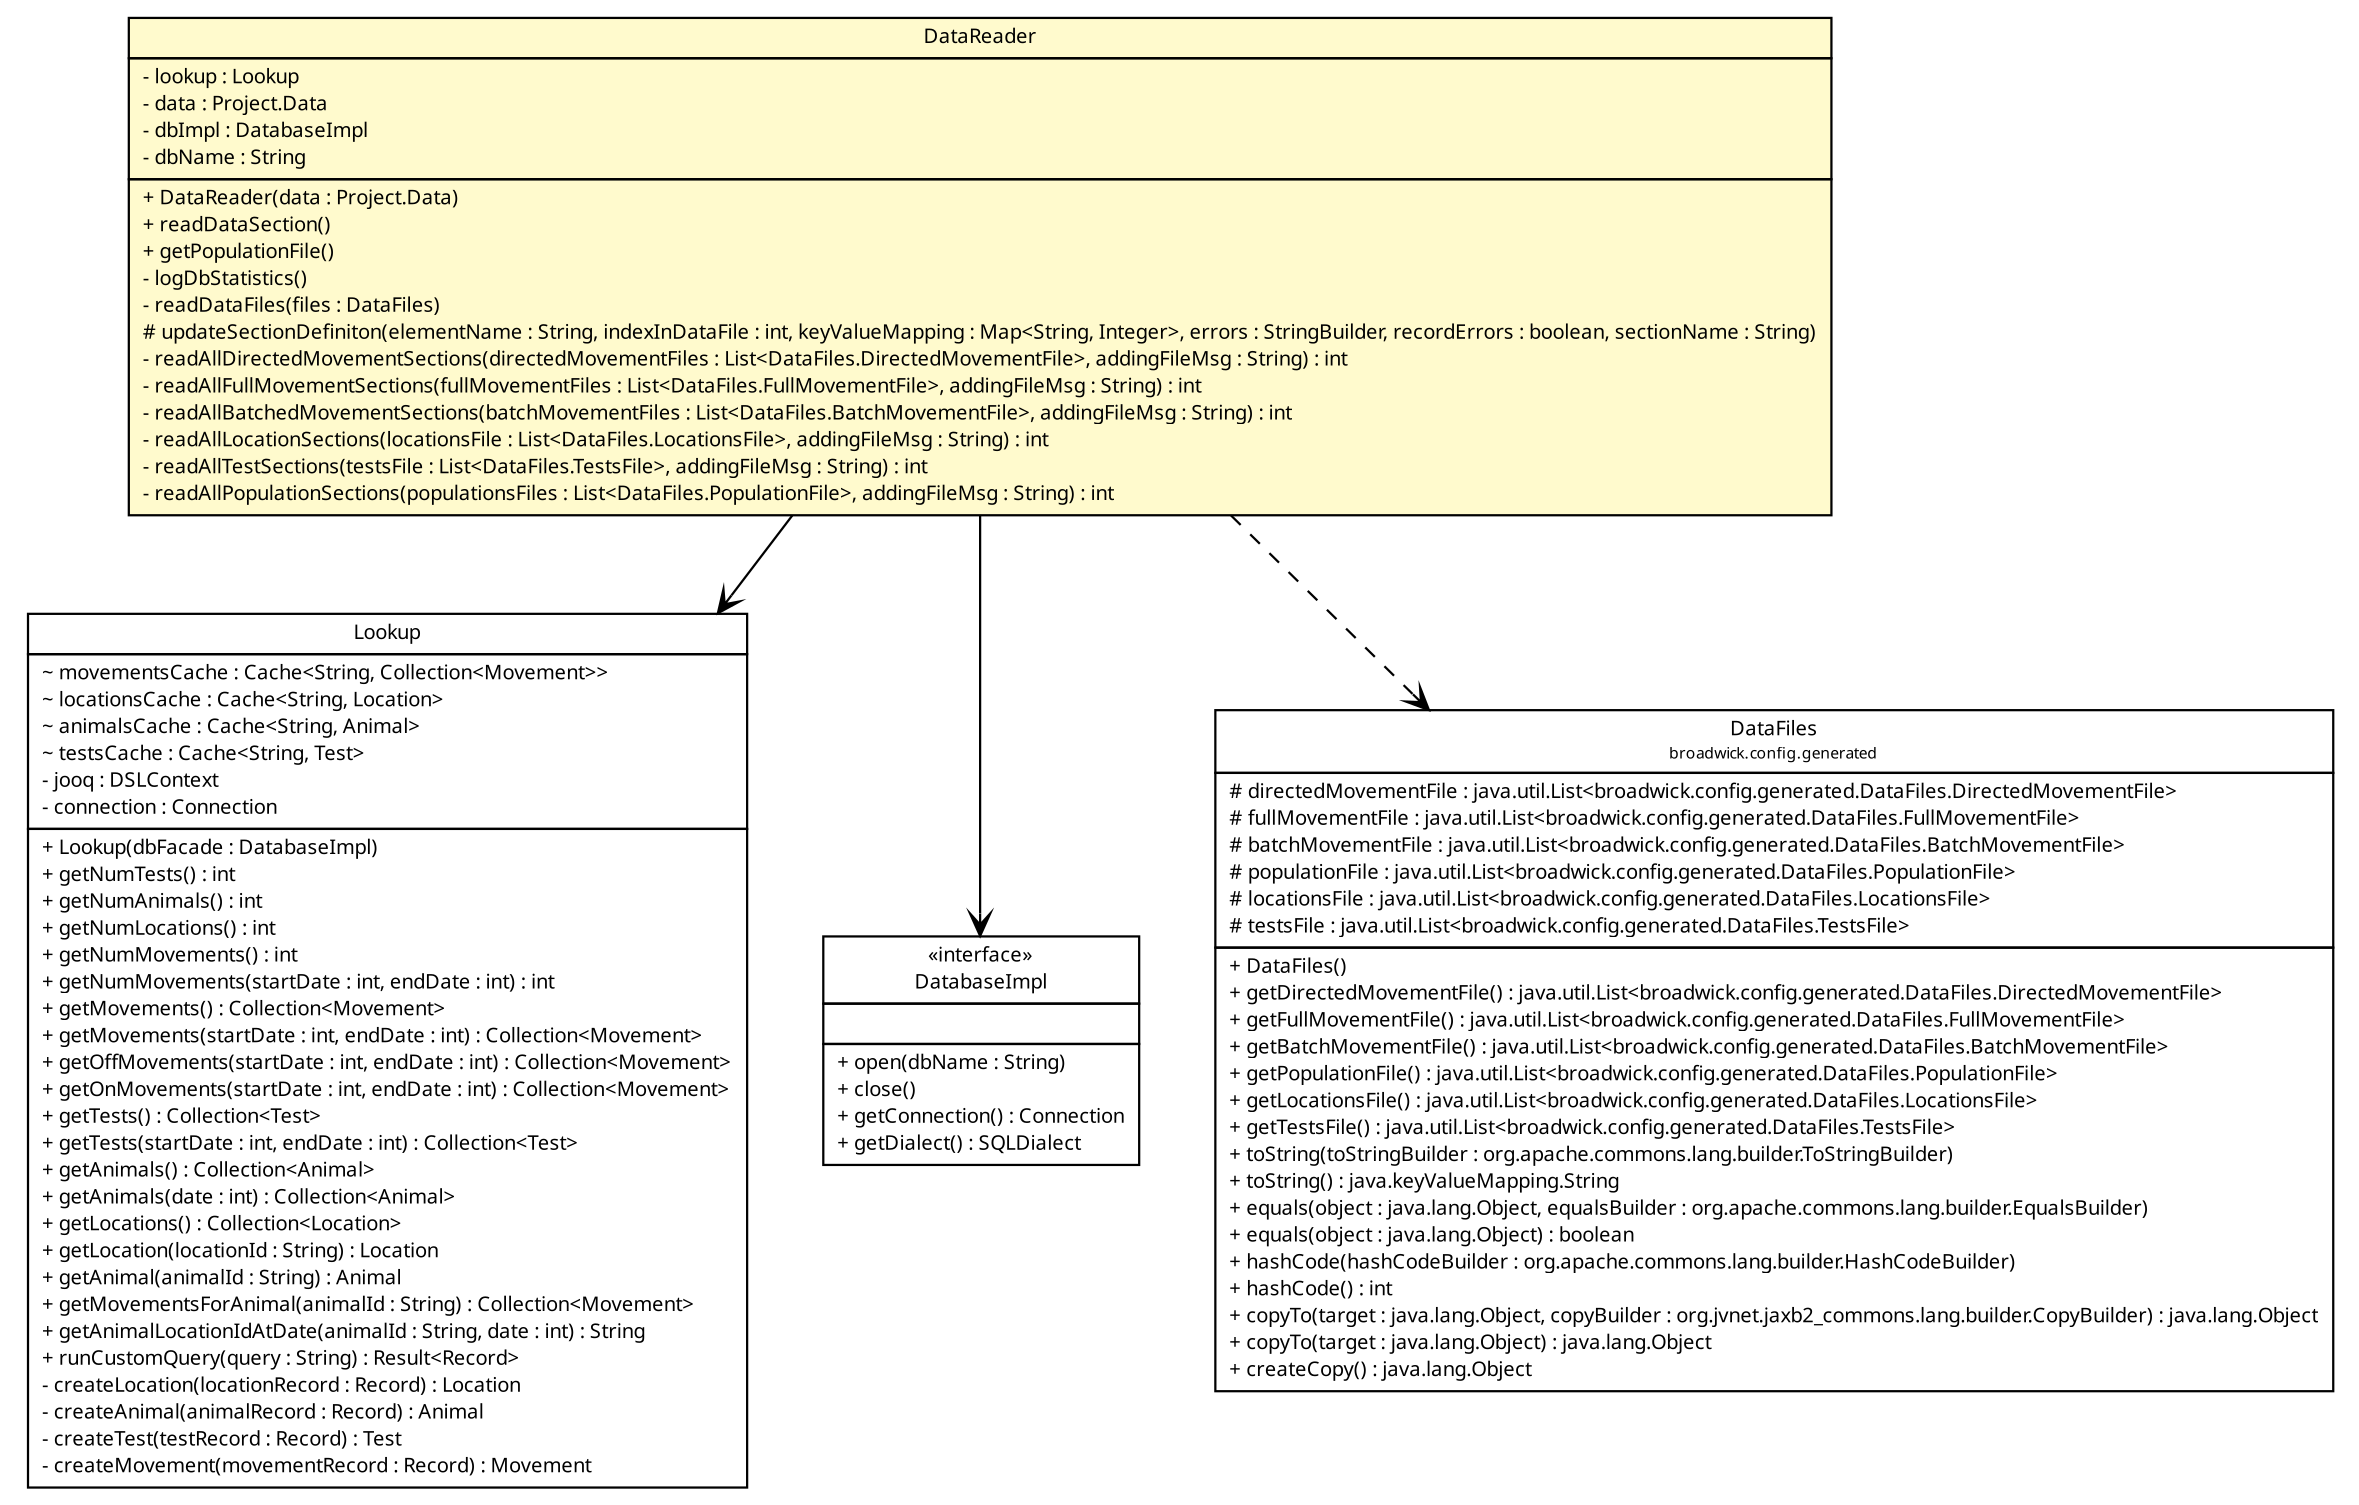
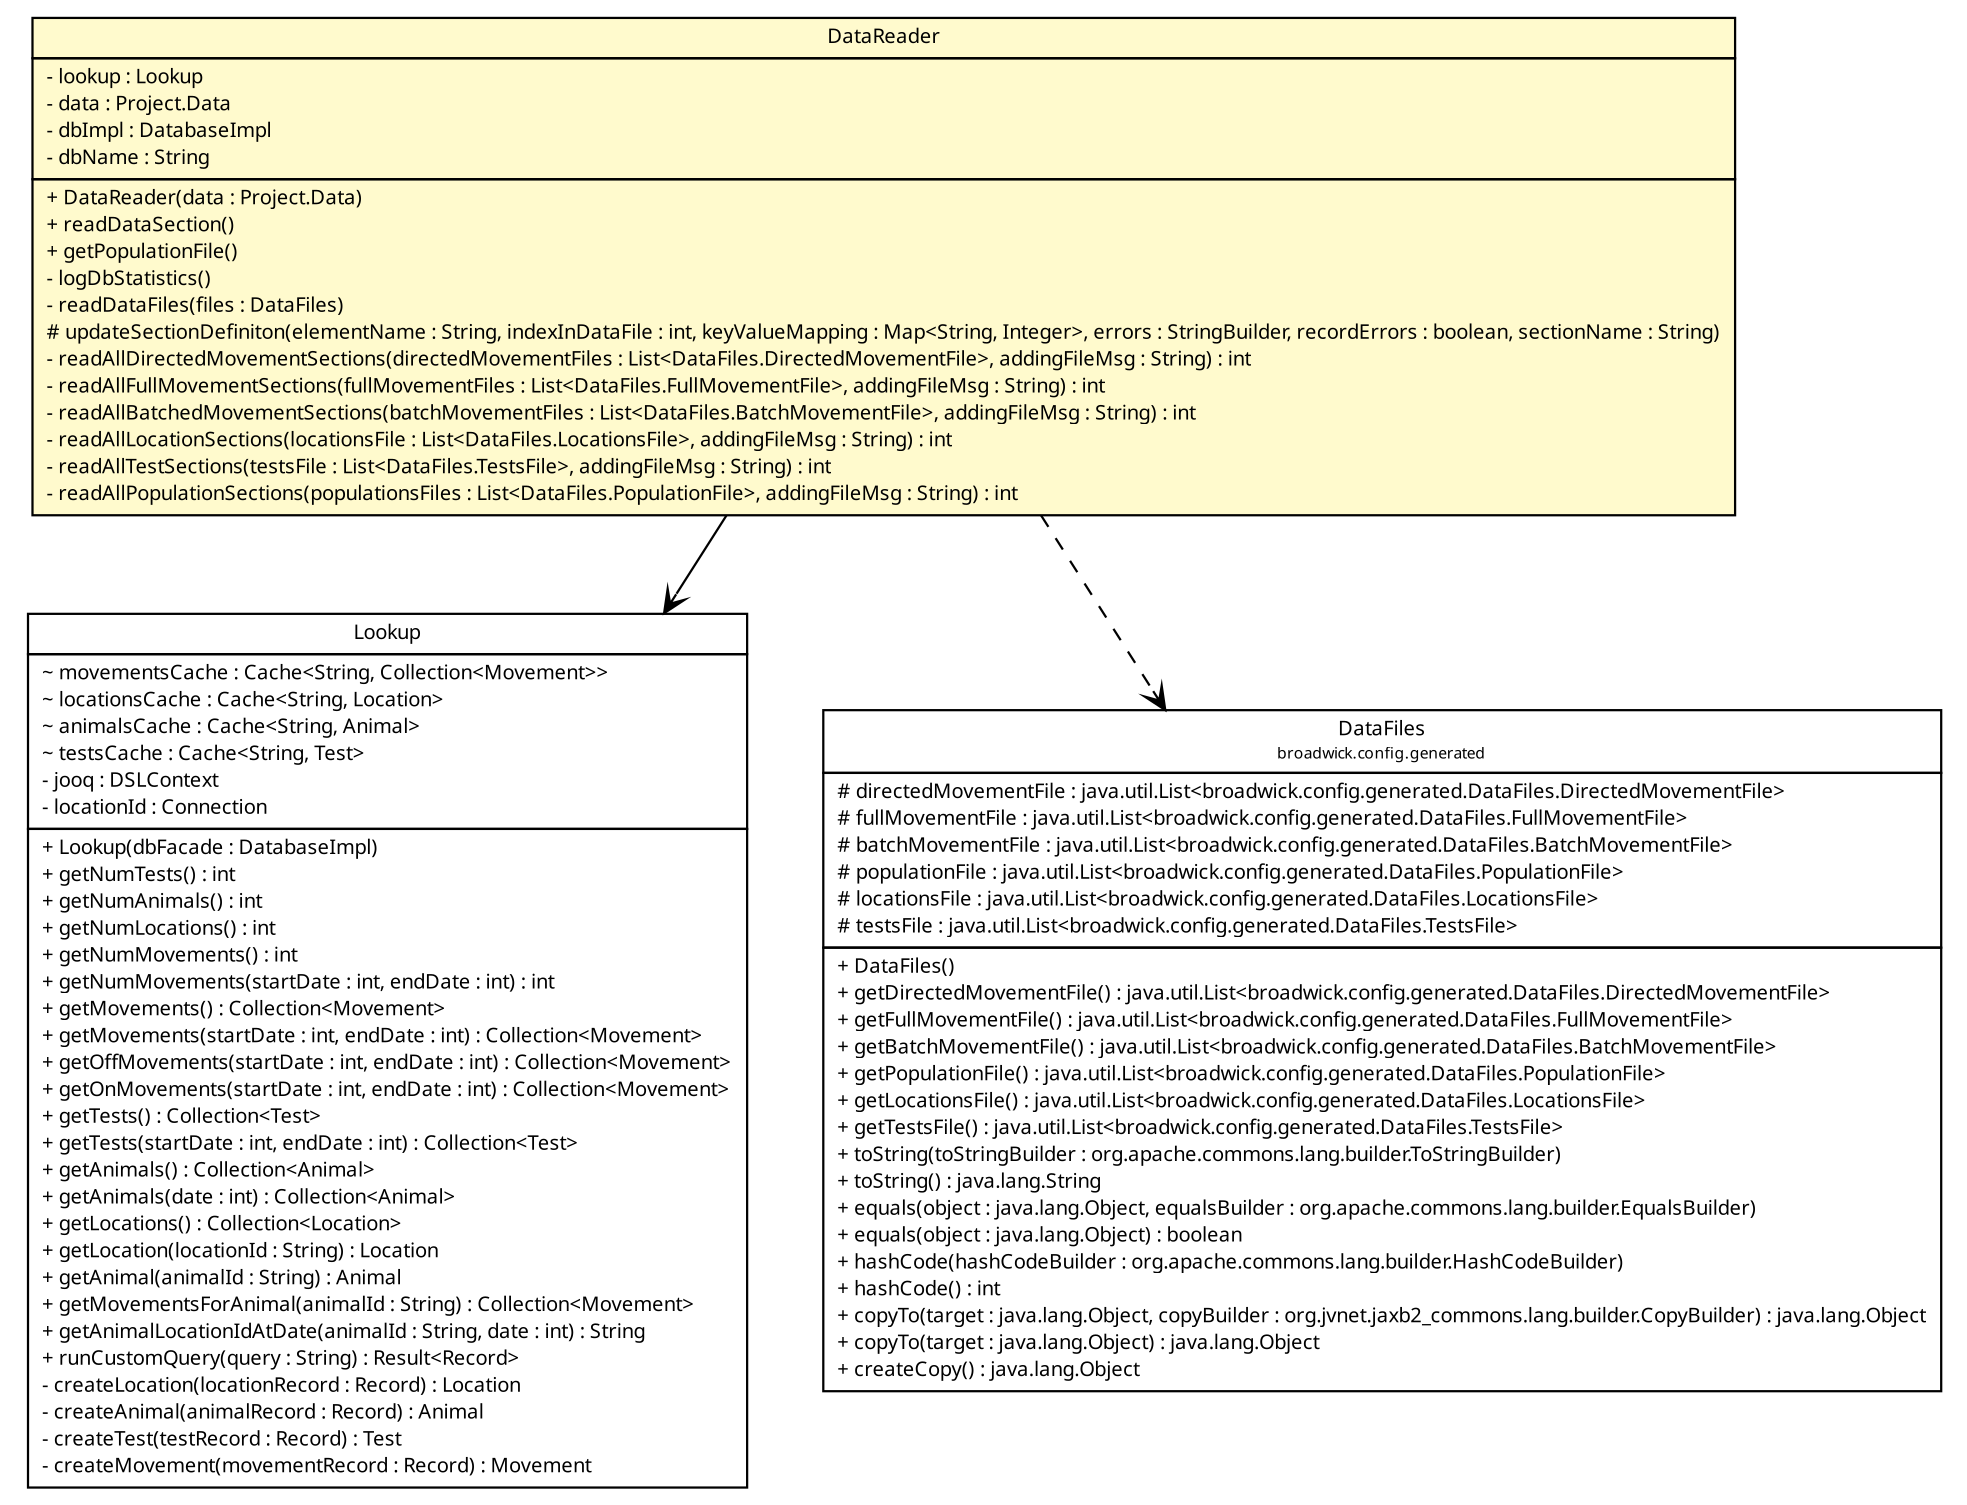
(160, 808) -> (156, 808)
(980, 1051) -> none
(1425, 1182) -> (970, 1182)
